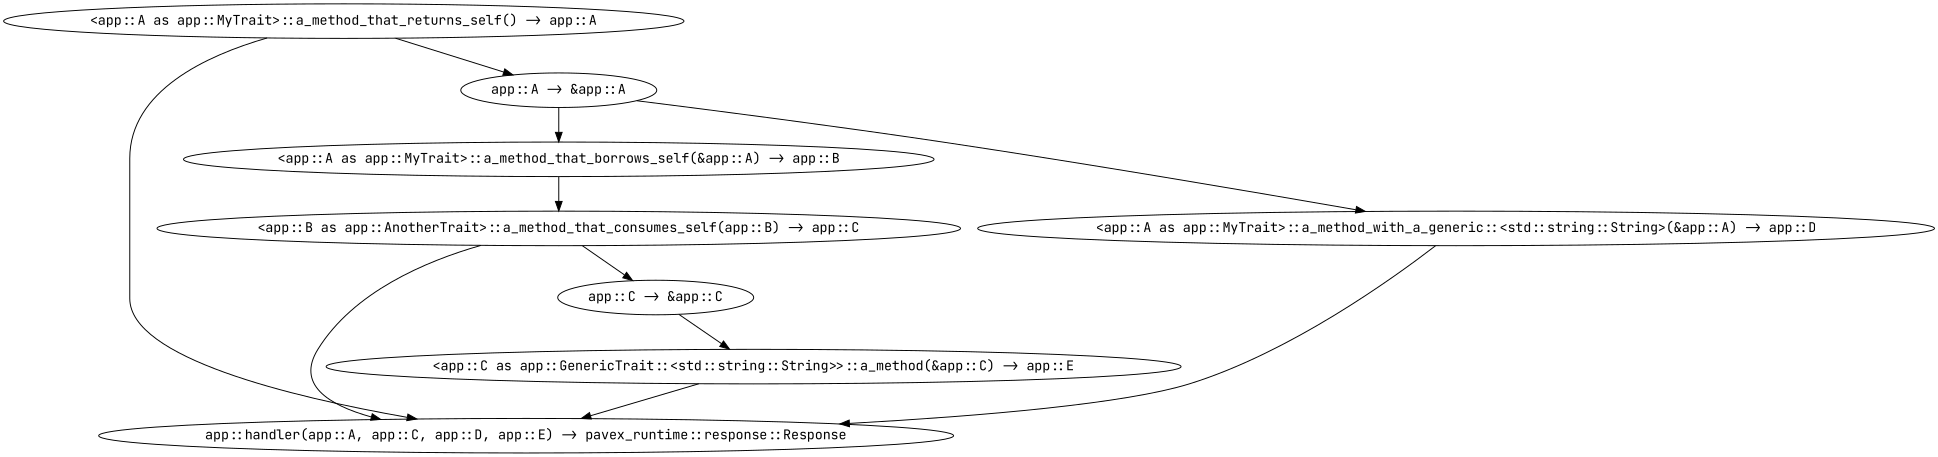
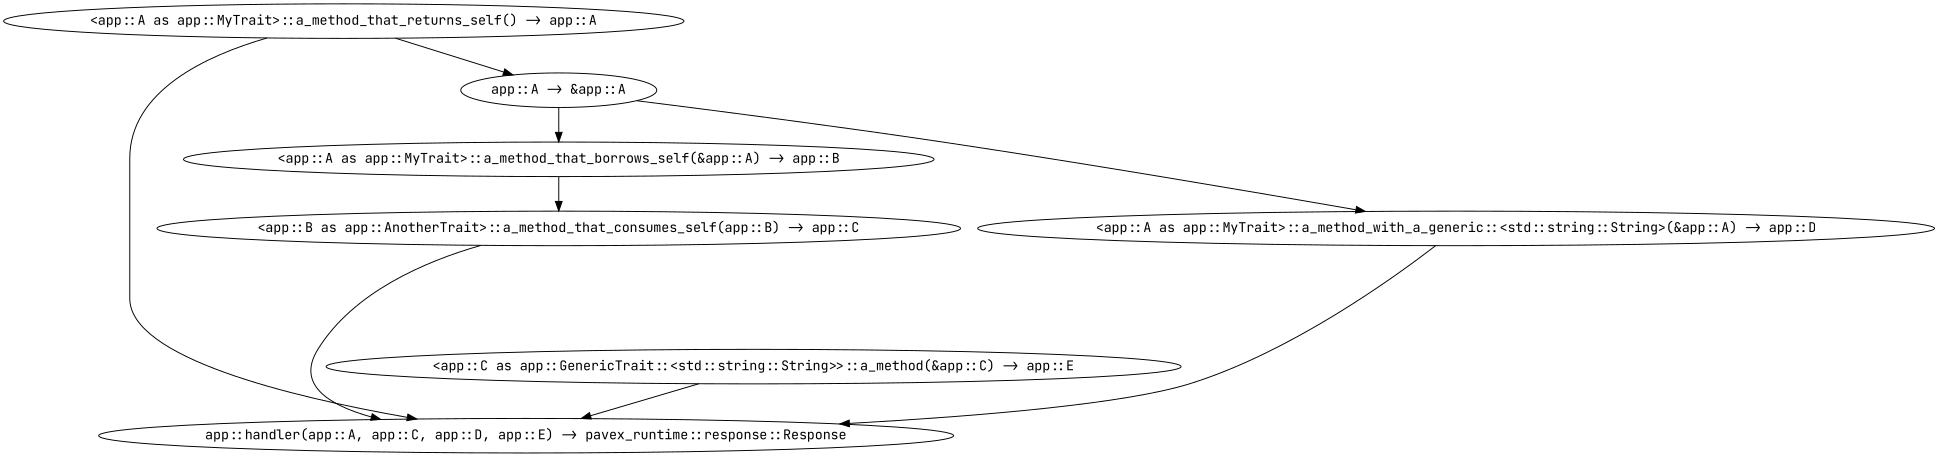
(656, 298) -> none
